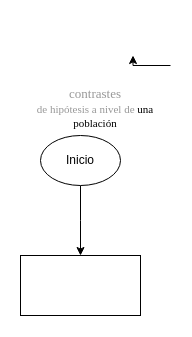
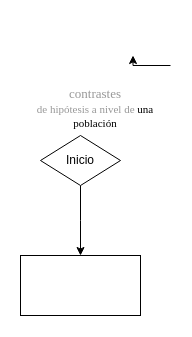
(81, 161) -> (81, 161)
